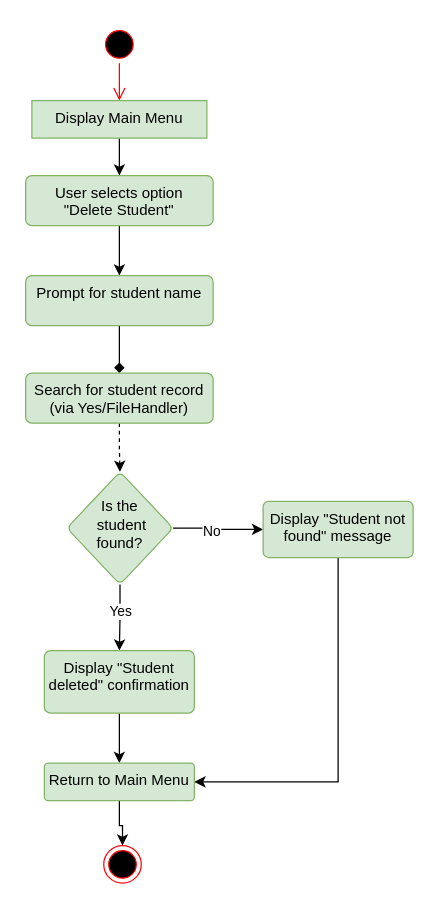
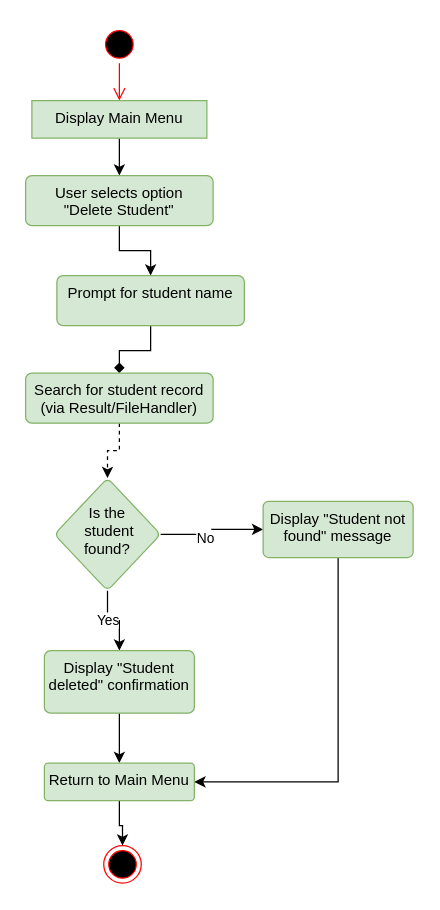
(119, 301) -> (151, 301)
(119, 409) -> (119, 409)
(120, 528) -> (108, 534)
